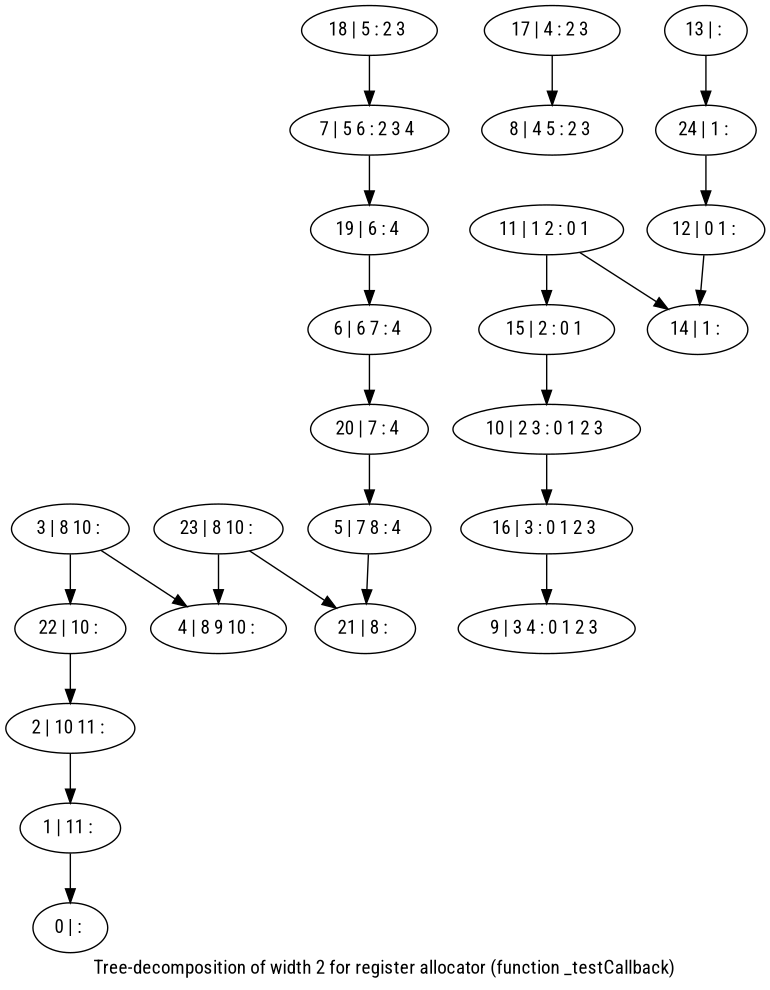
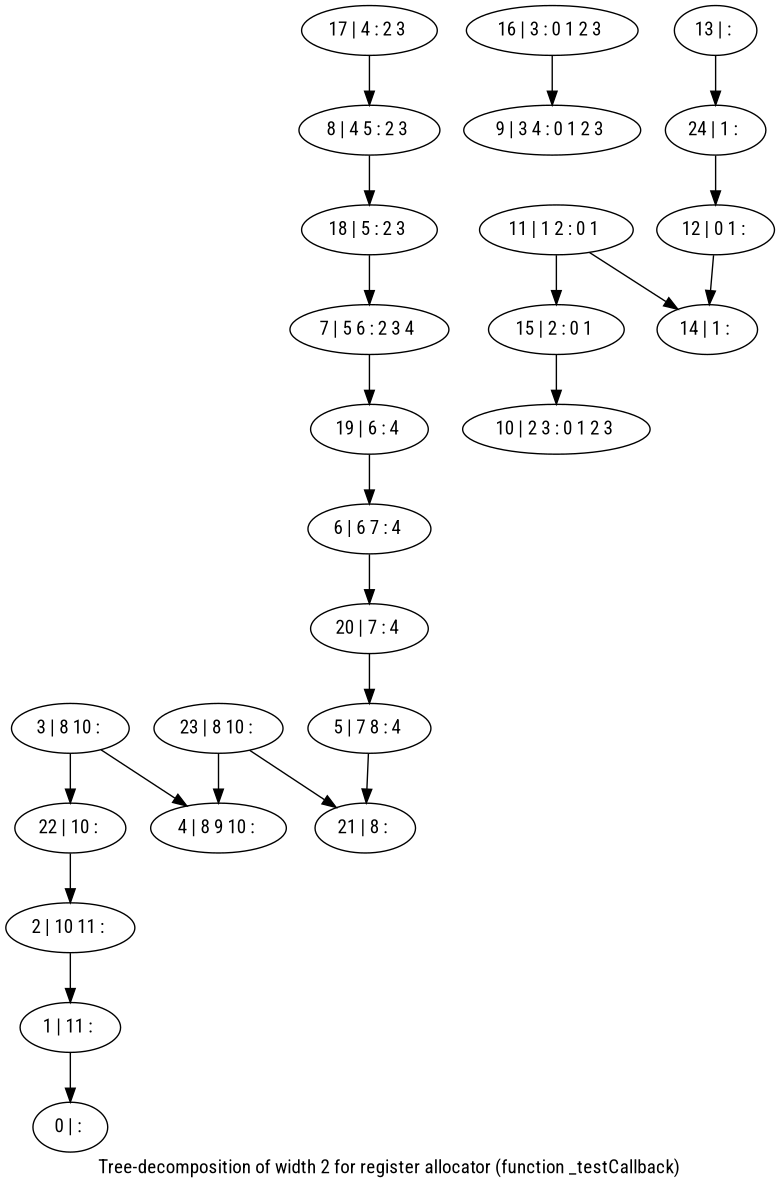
none -> (369, 173)
(547, 472) -> none
